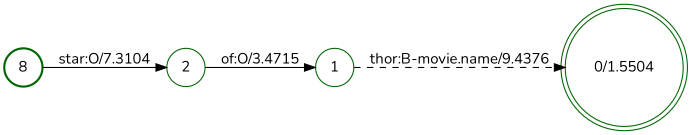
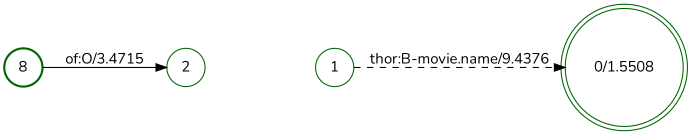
(105, 60) -> (105, 60)
(255, 67) -> none
(624, 67) -> (624, 67)
